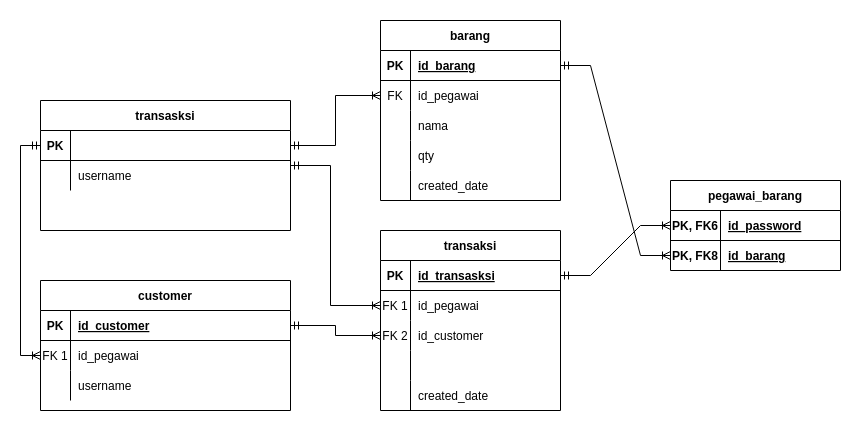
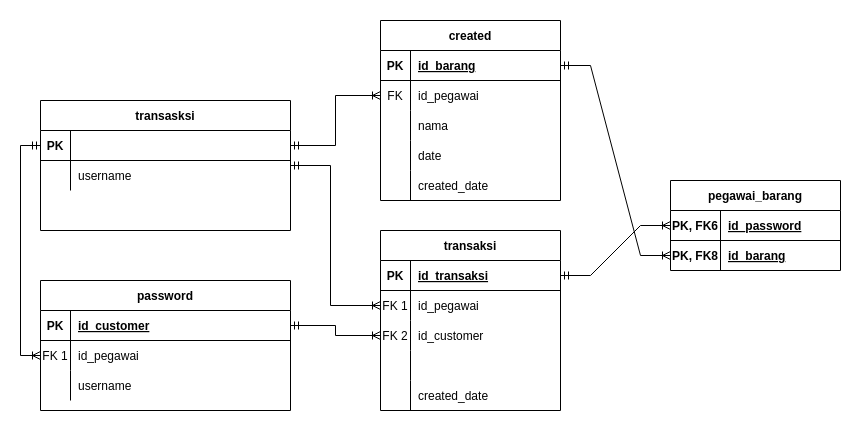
(470, 36) -> (470, 36)
(428, 156) -> (431, 156)
(459, 276) -> (455, 276)
(165, 296) -> (165, 296)
